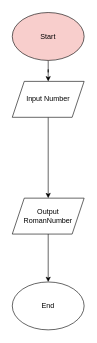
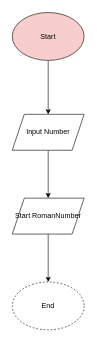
(48, 99) -> (48, 132)
(48, 216) -> (48, 216)
(48, 306) -> (48, 306)
